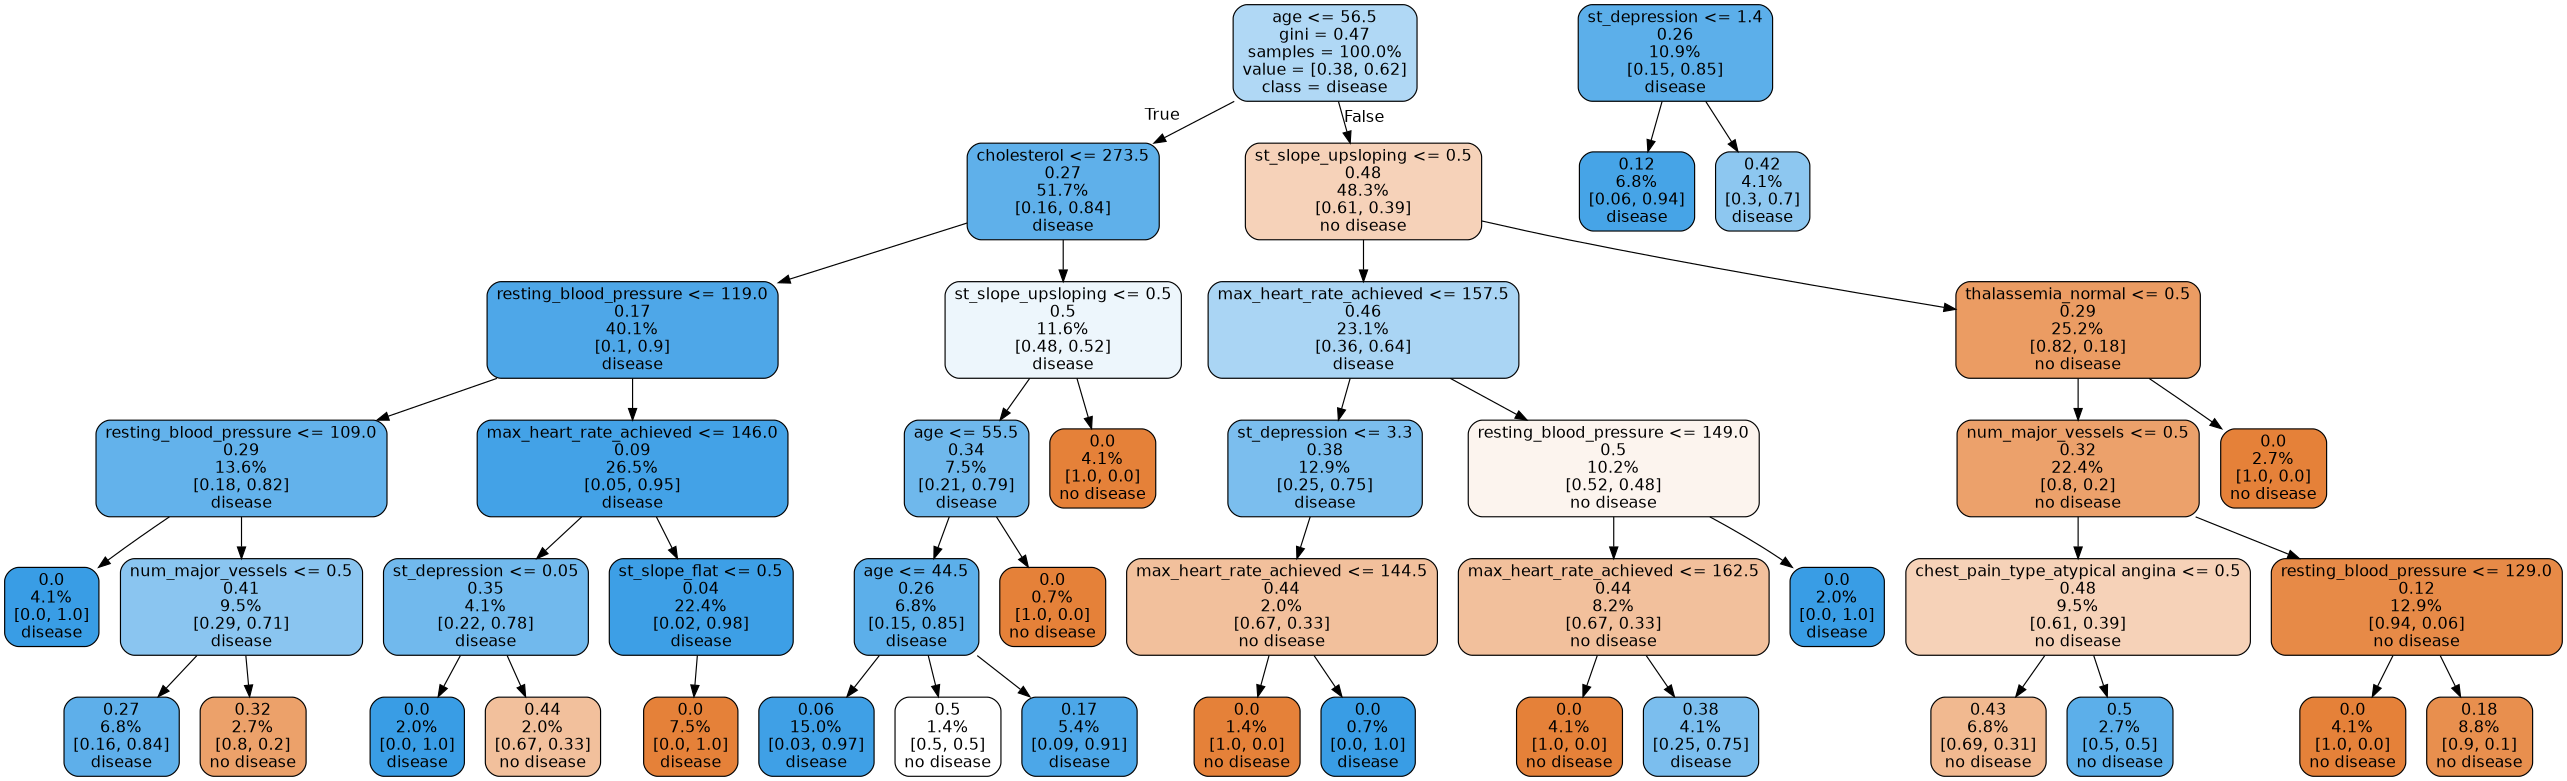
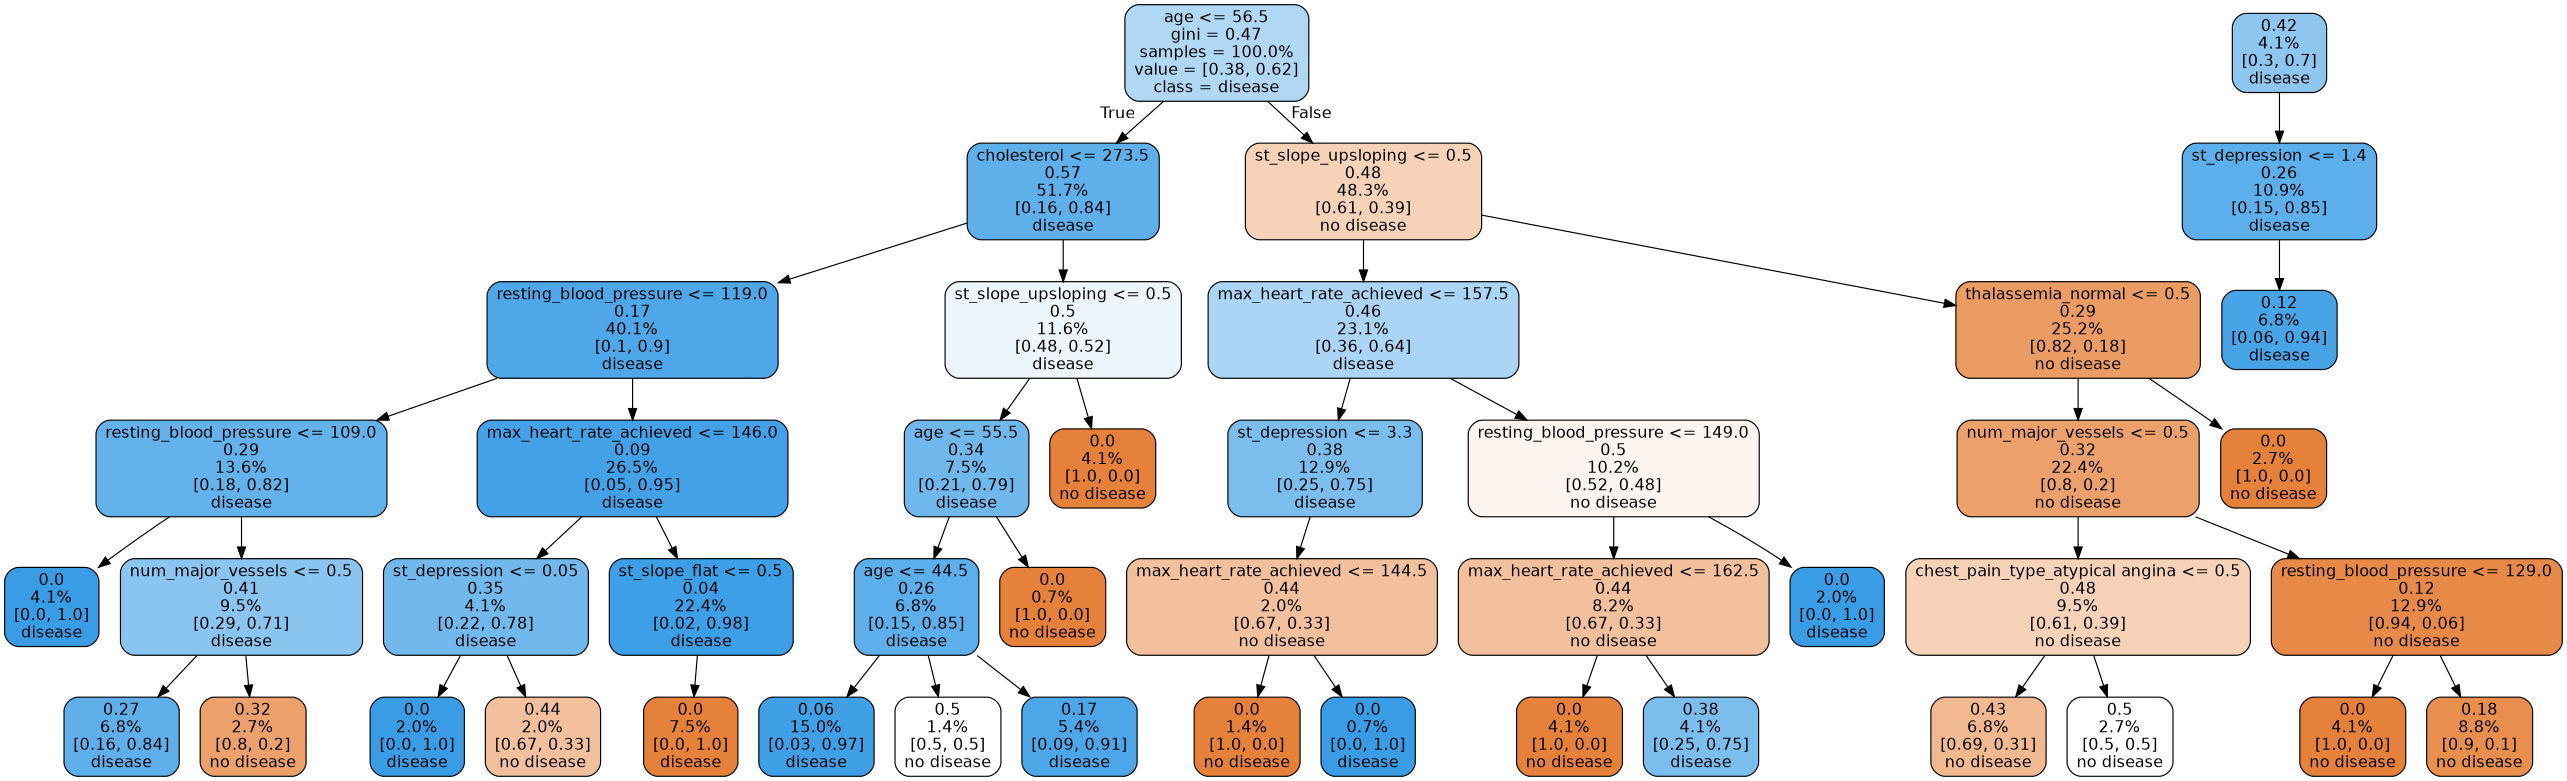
(1719, 122) -> (2279, 112)
(1063, 191) -> (1063, 191)
(2120, 737) -> (2120, 737)
